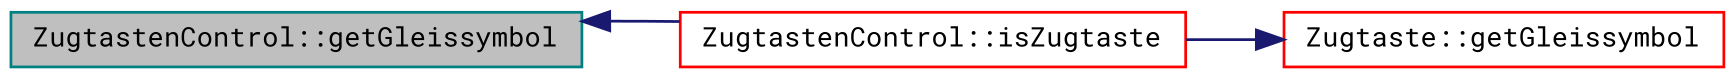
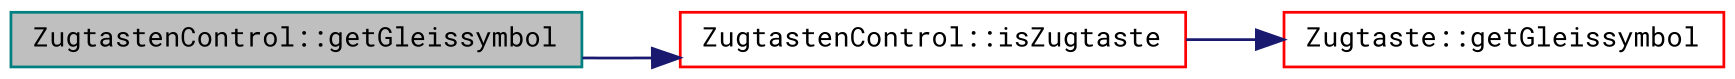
(645, 21) -> (617, 58)
